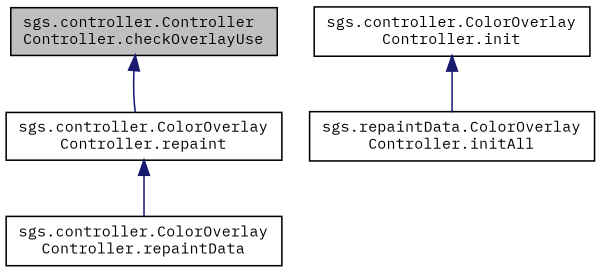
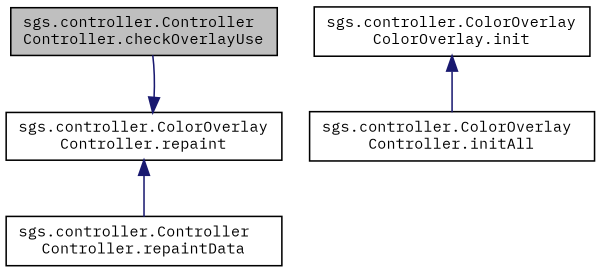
(452, 32) -> (452, 32)
(134, 92) -> (154, 76)
(452, 136) -> (452, 136)
(144, 241) -> (144, 241)
